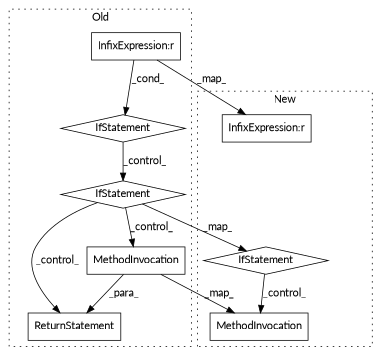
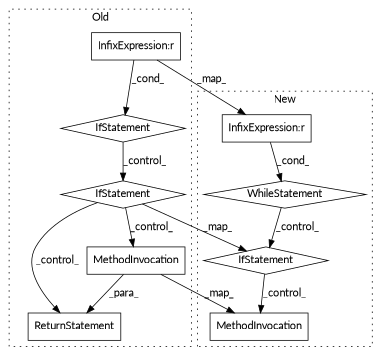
none -> (285, 194)
